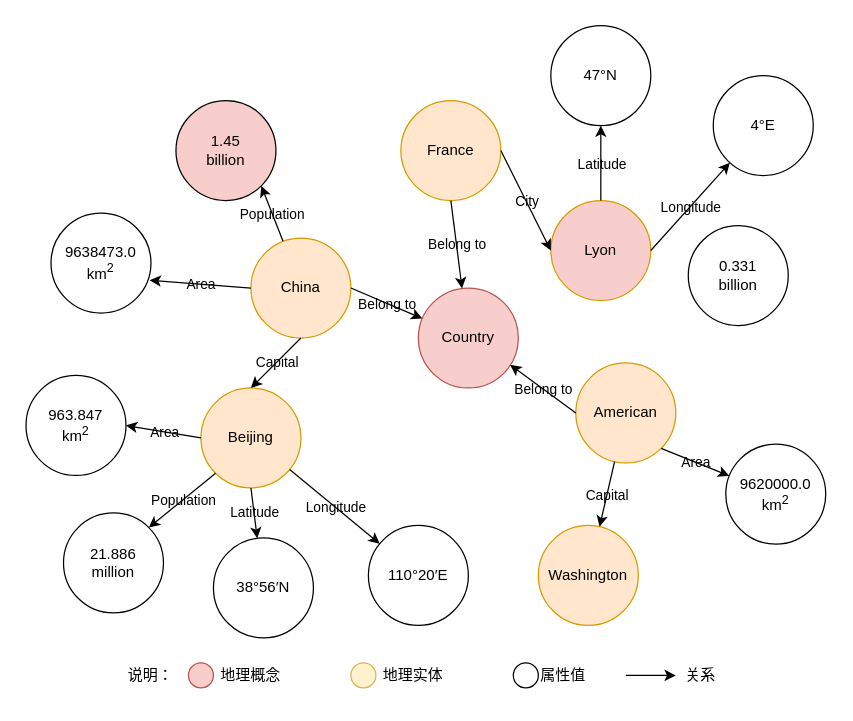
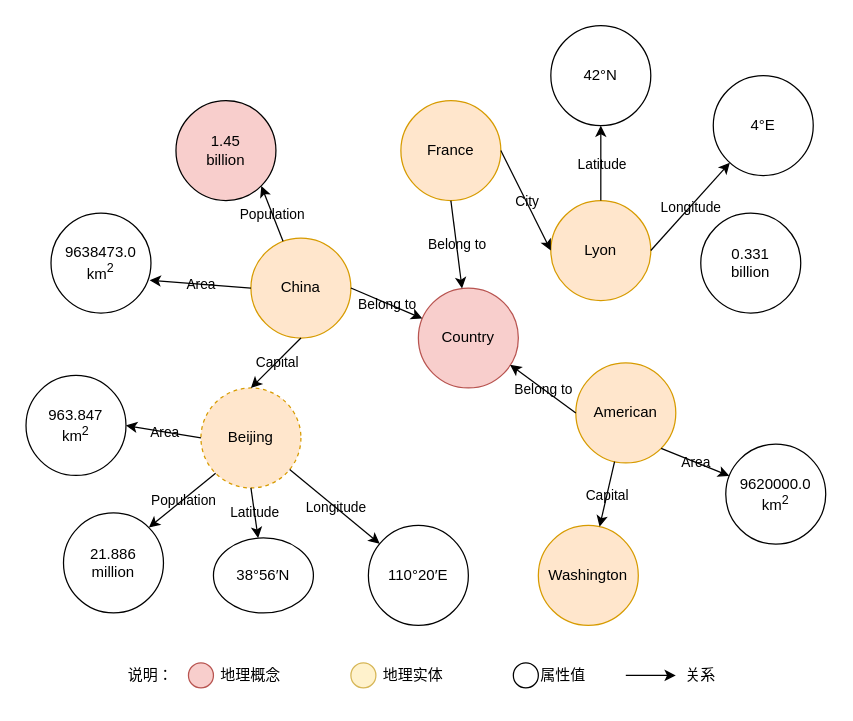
(601, 76) -> (601, 76)
(601, 251) -> (601, 251)
(738, 276) -> (751, 263)
(251, 438) -> (251, 438)
(263, 588) -> (263, 576)
